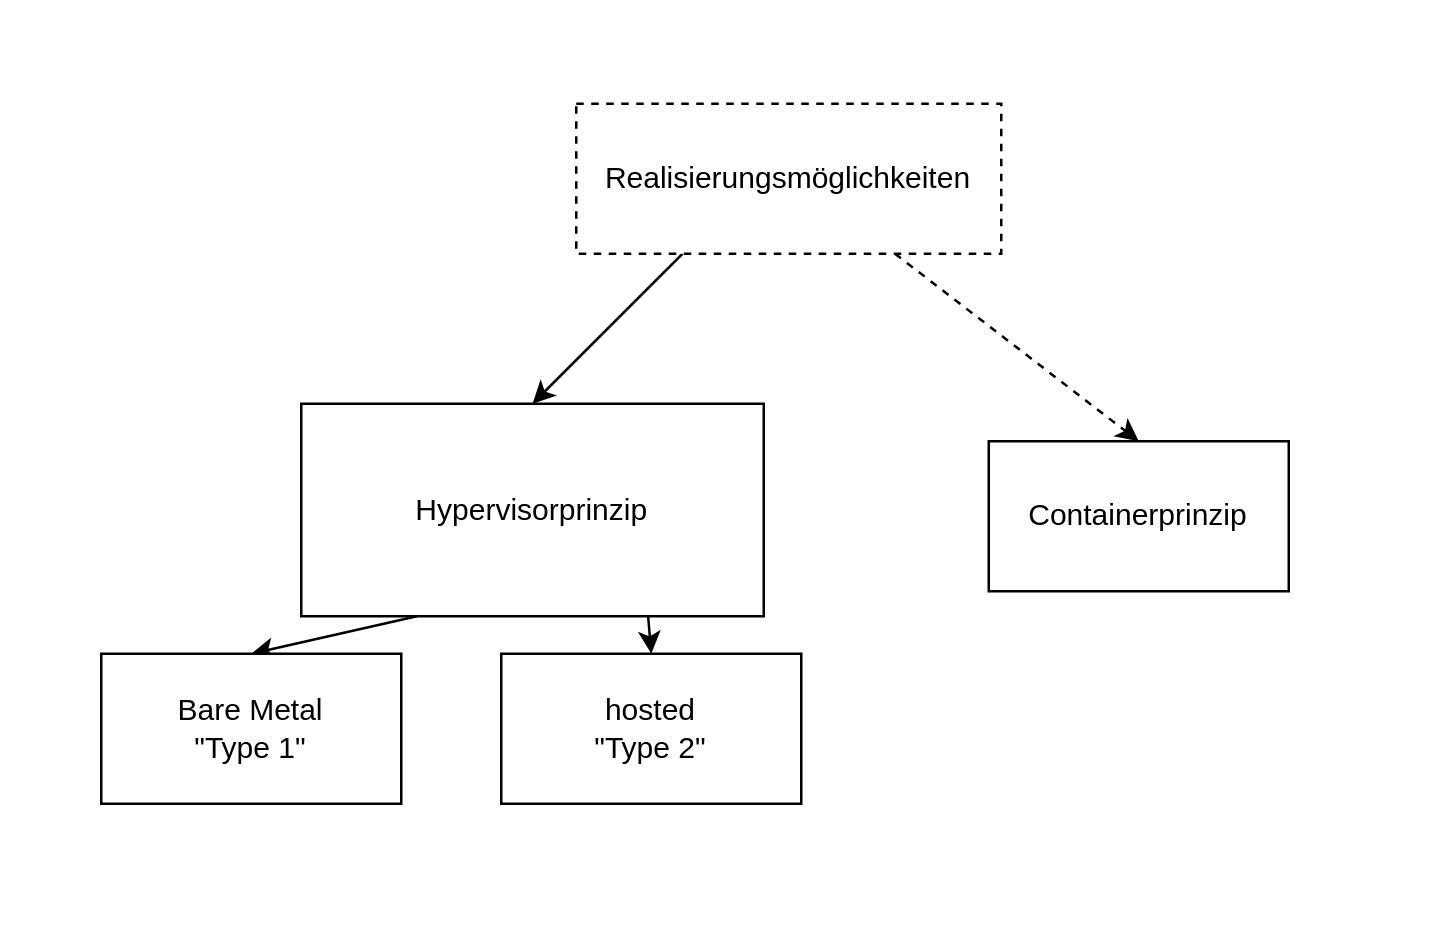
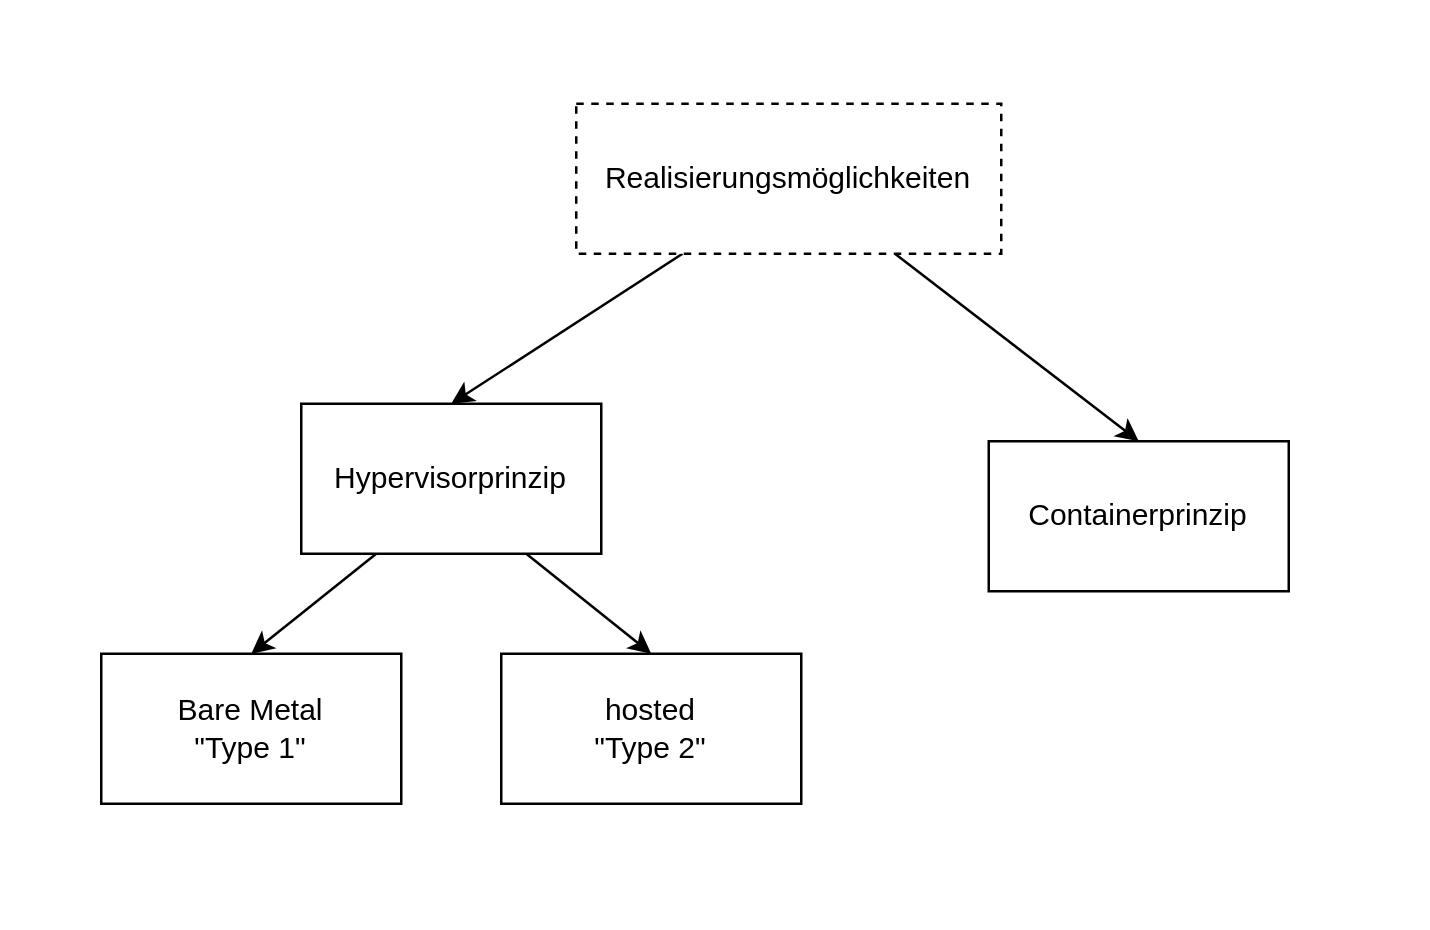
(1010, 342) -> (1010, 342)
(533, 510) -> (451, 479)
